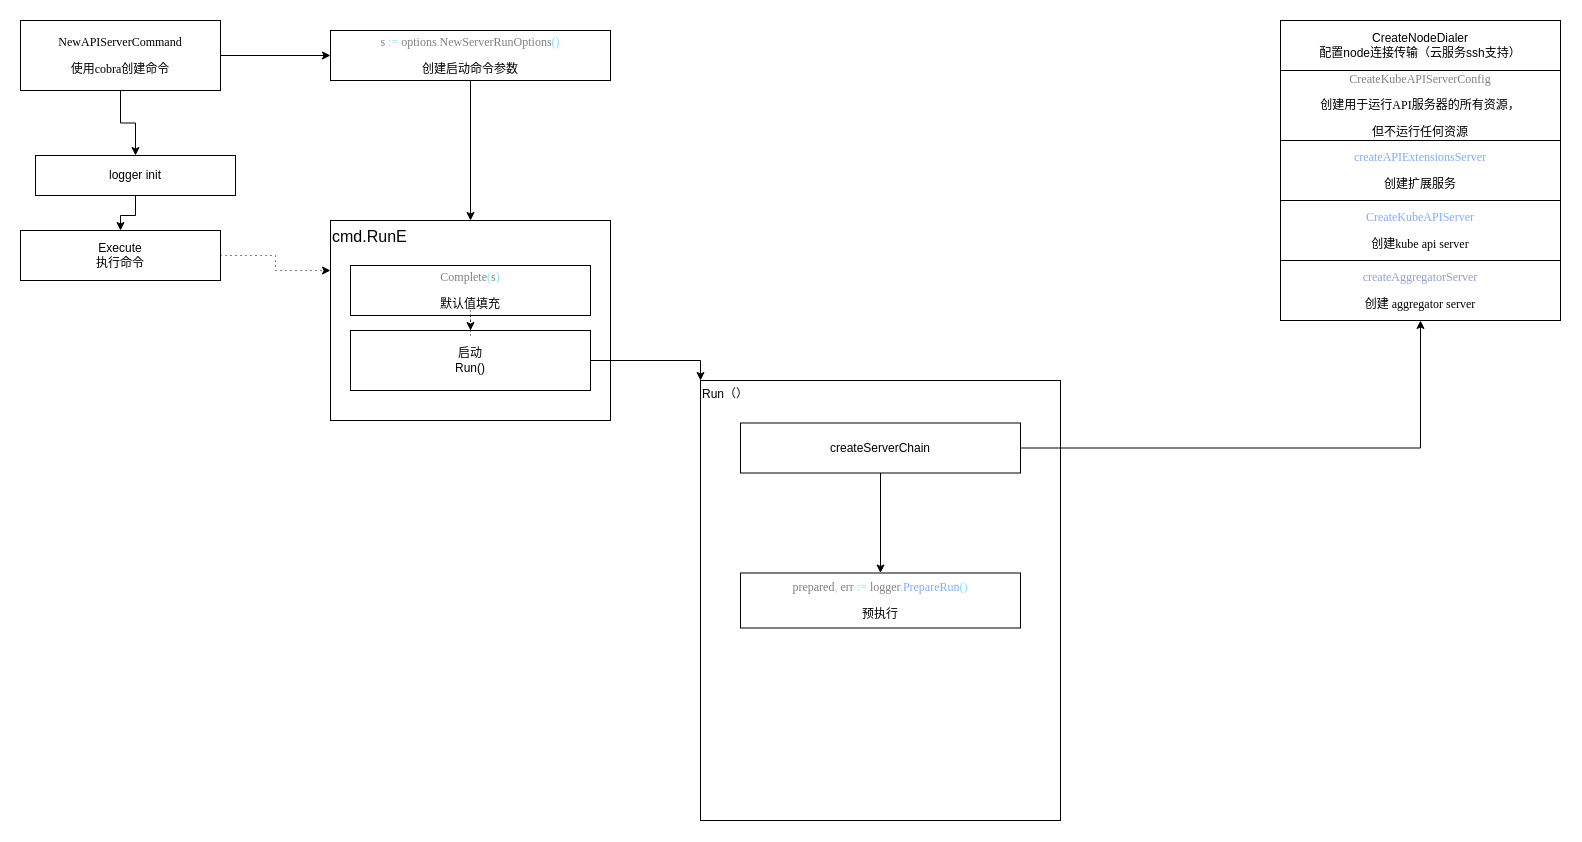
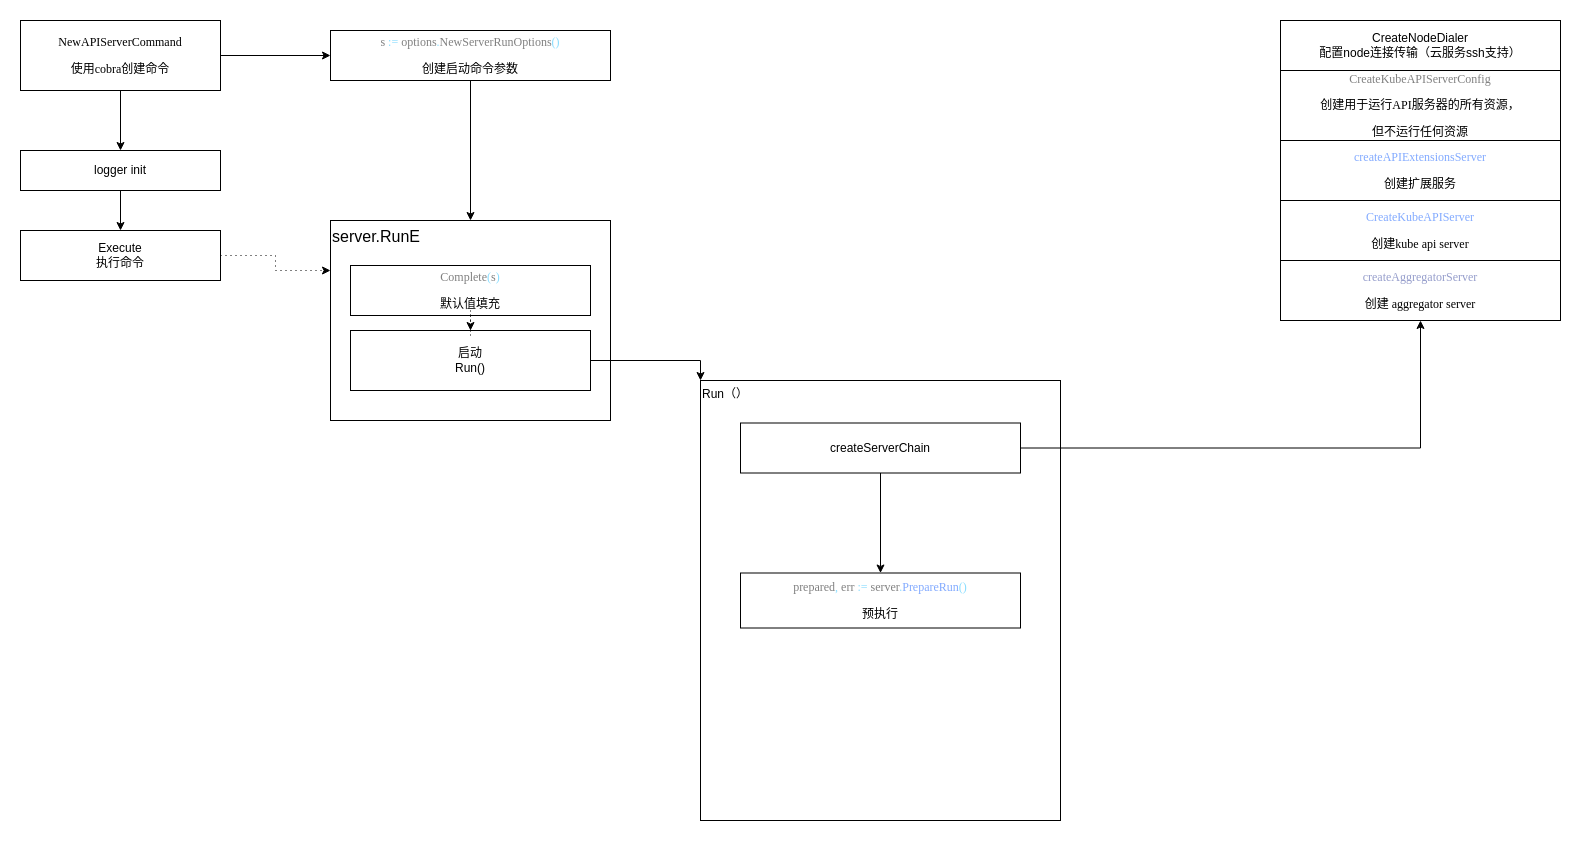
(136, 176) -> (121, 171)
(358, 235) -> (368, 235)
(881, 601) -> (881, 601)
